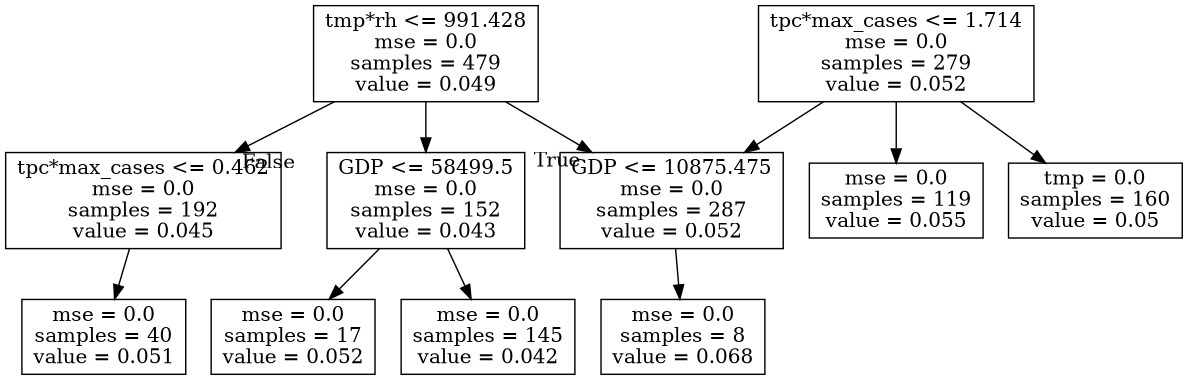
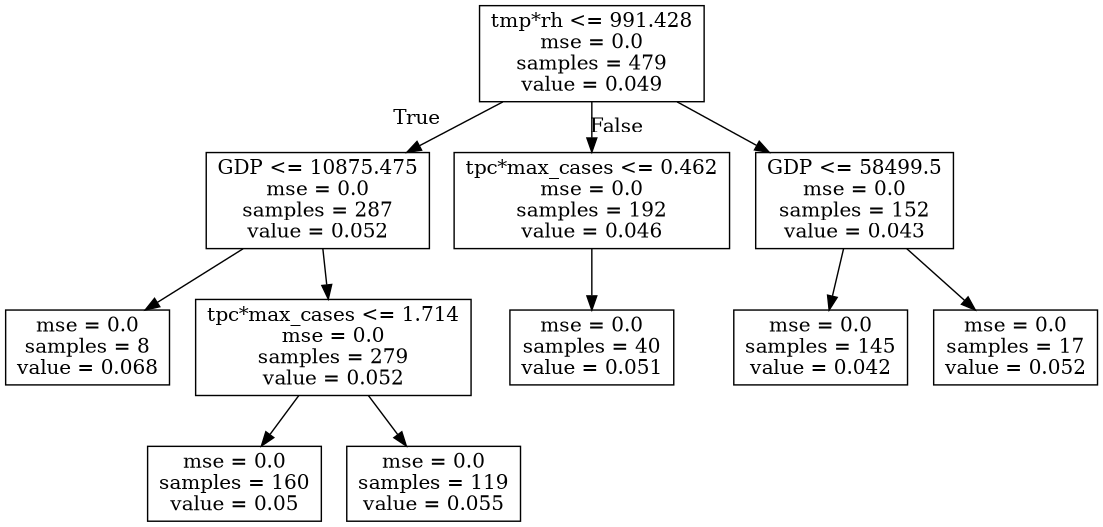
(790, 123) -> (325, 267)
(143, 201) -> (592, 201)
(1095, 201) -> (234, 484)
